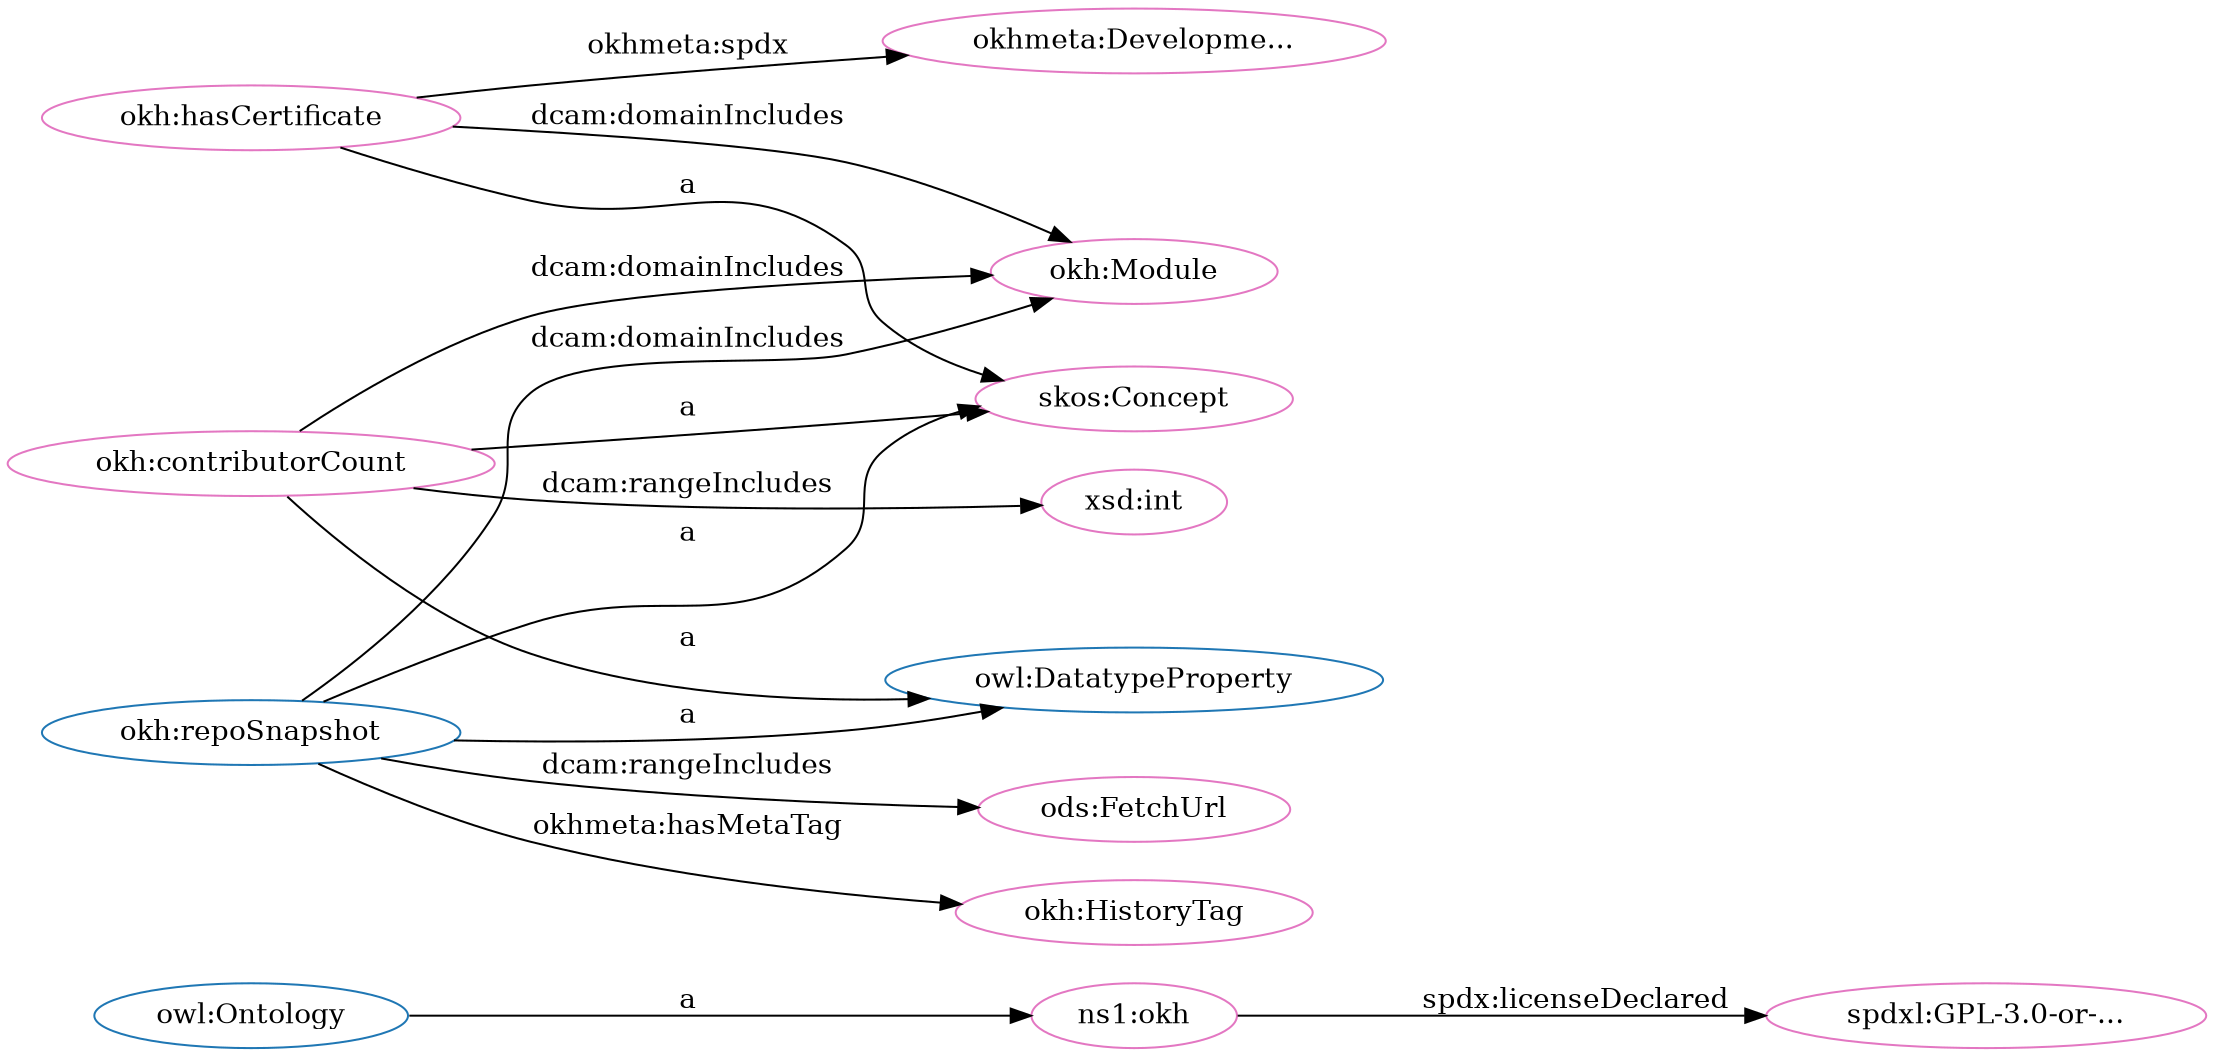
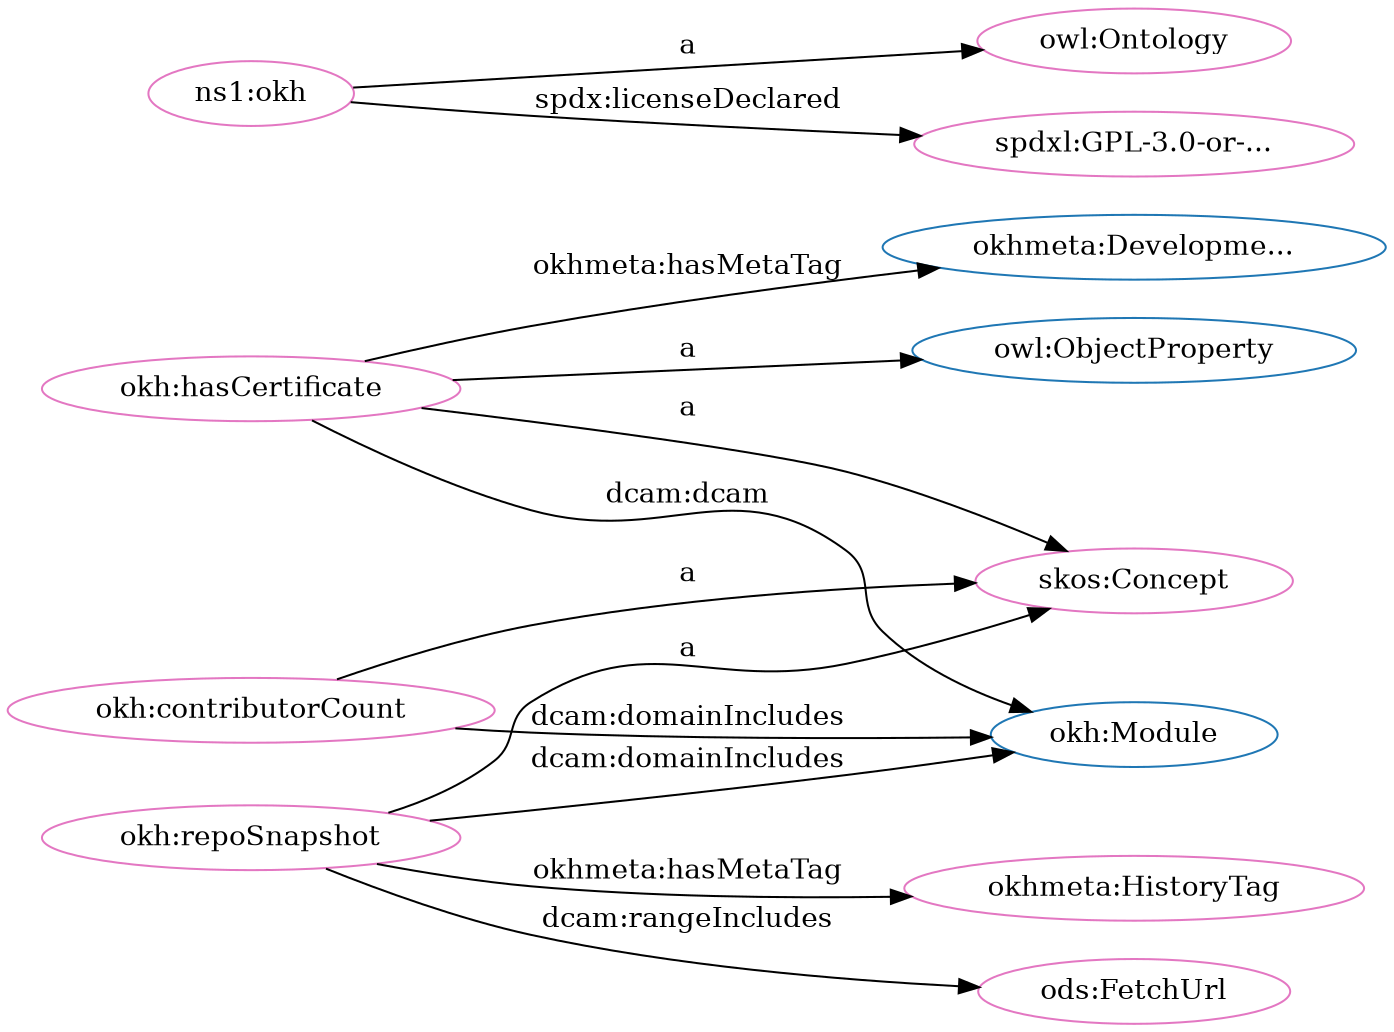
(1134, 41) -> (1134, 247)
(688, 46) -> (688, 266)
(688, 117) -> (688, 495)
(1134, 272) -> (1134, 735)
none -> (1134, 350)
(1134, 502) -> none
(1134, 680) -> none
(251, 733) -> (251, 838)
(1134, 913) -> (1134, 888)
(251, 1016) -> (1134, 41)
(710, 1016) -> (658, 69)
